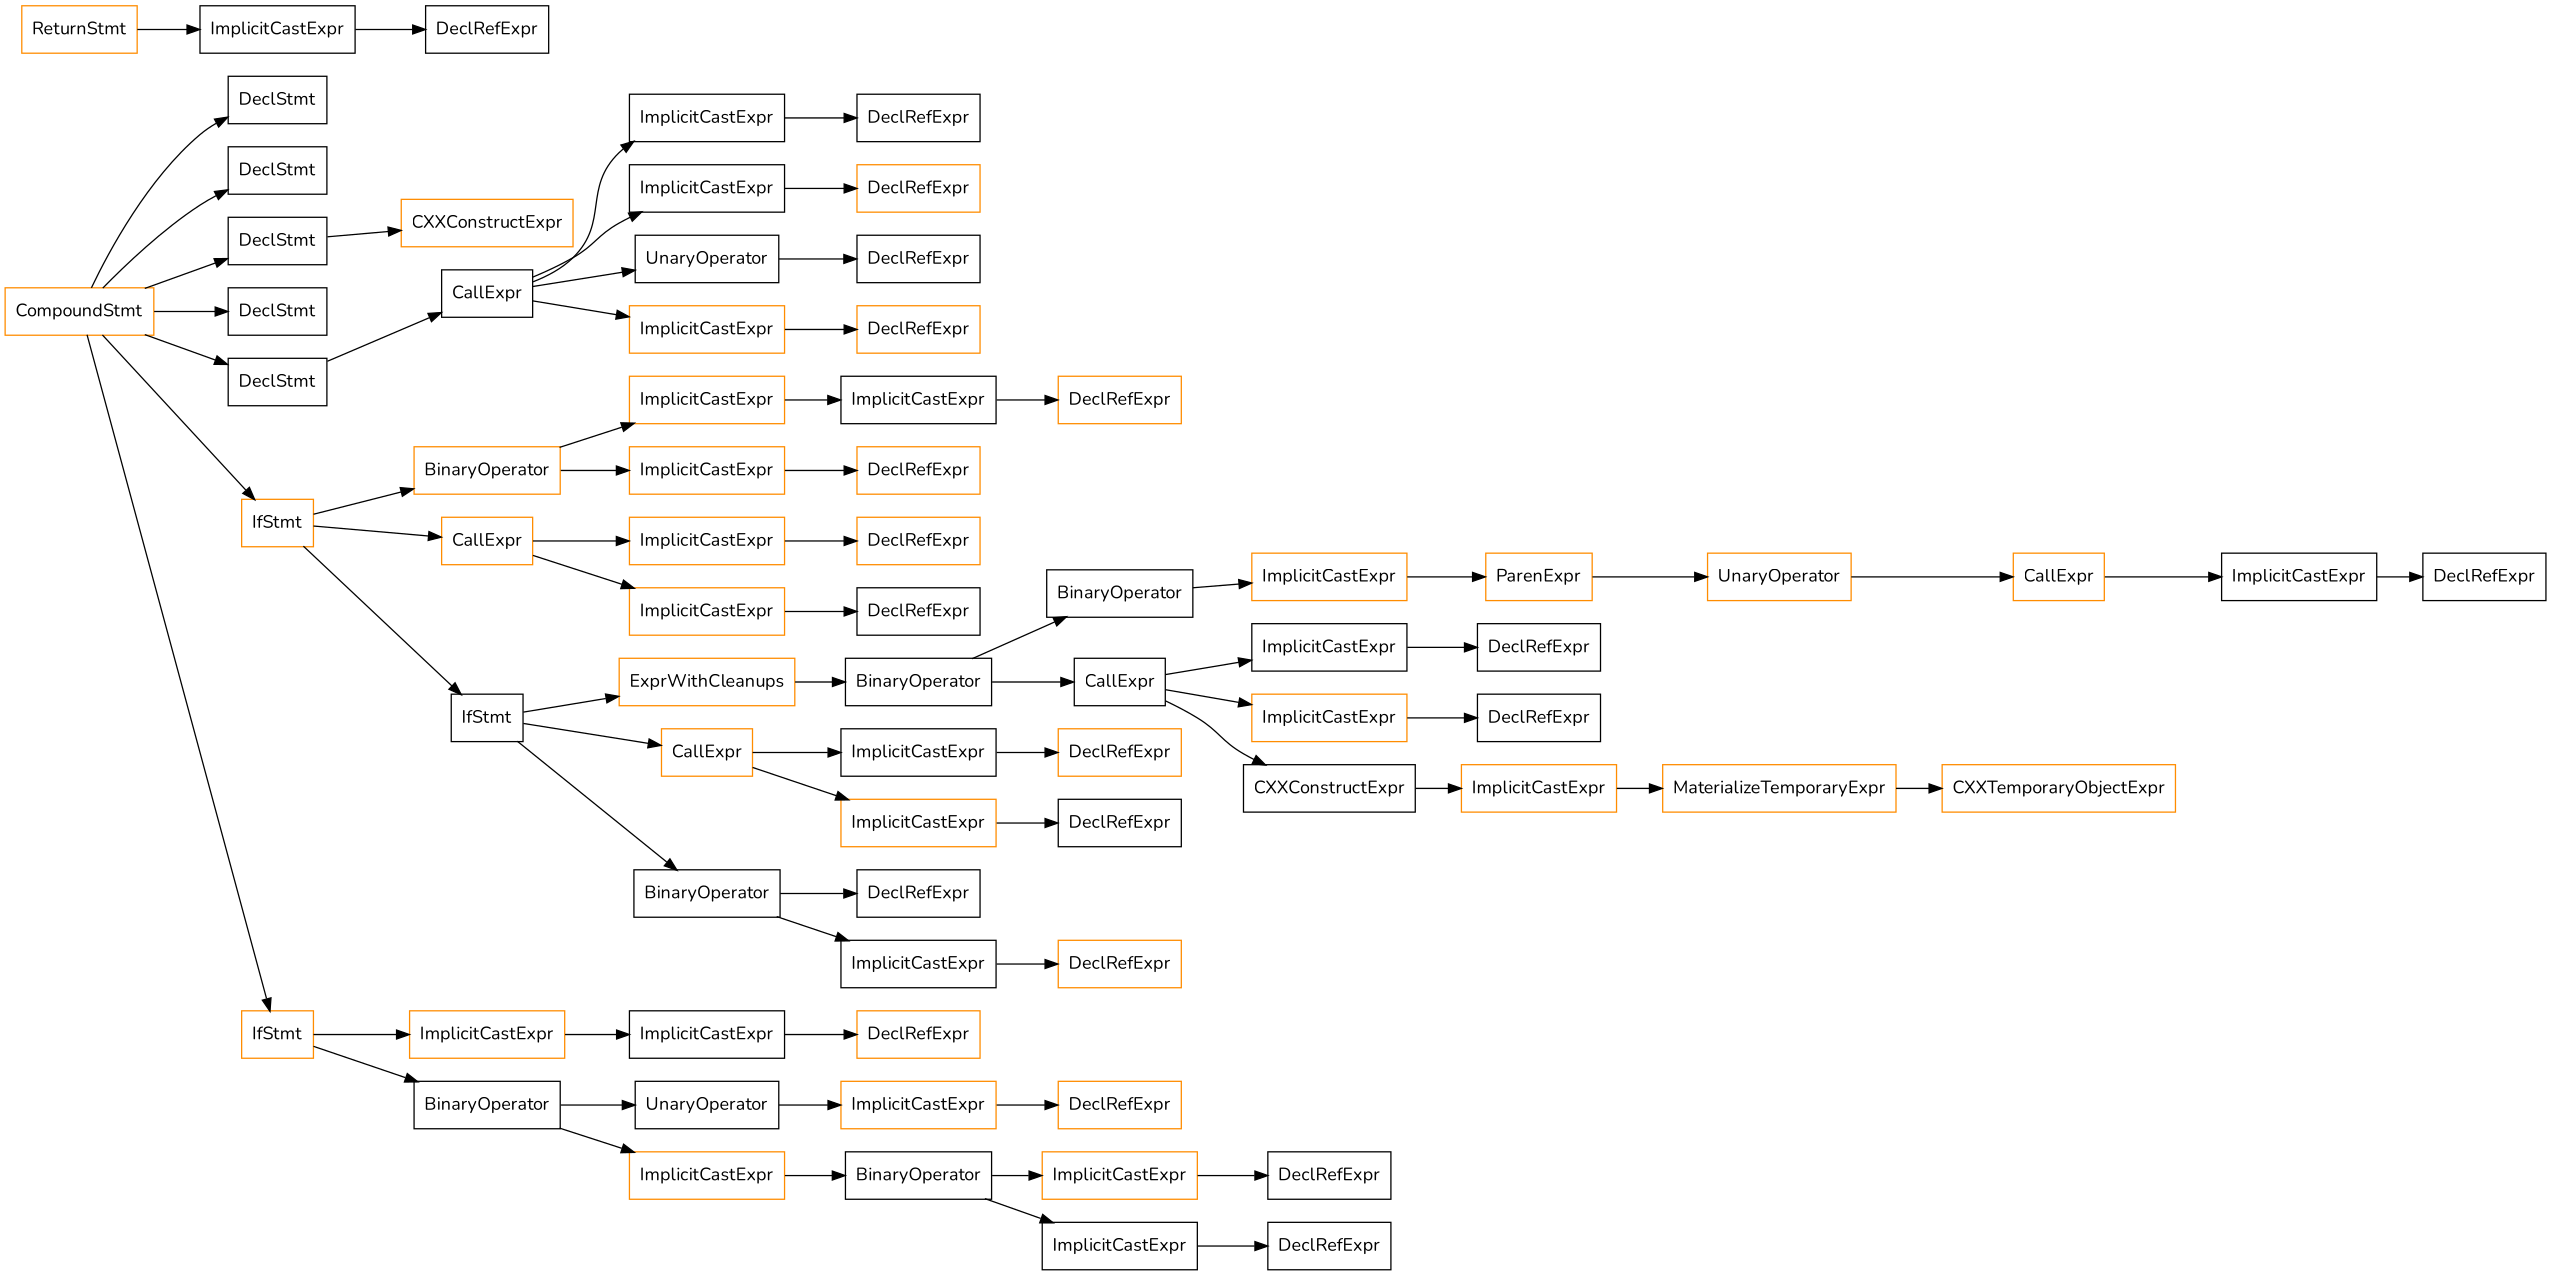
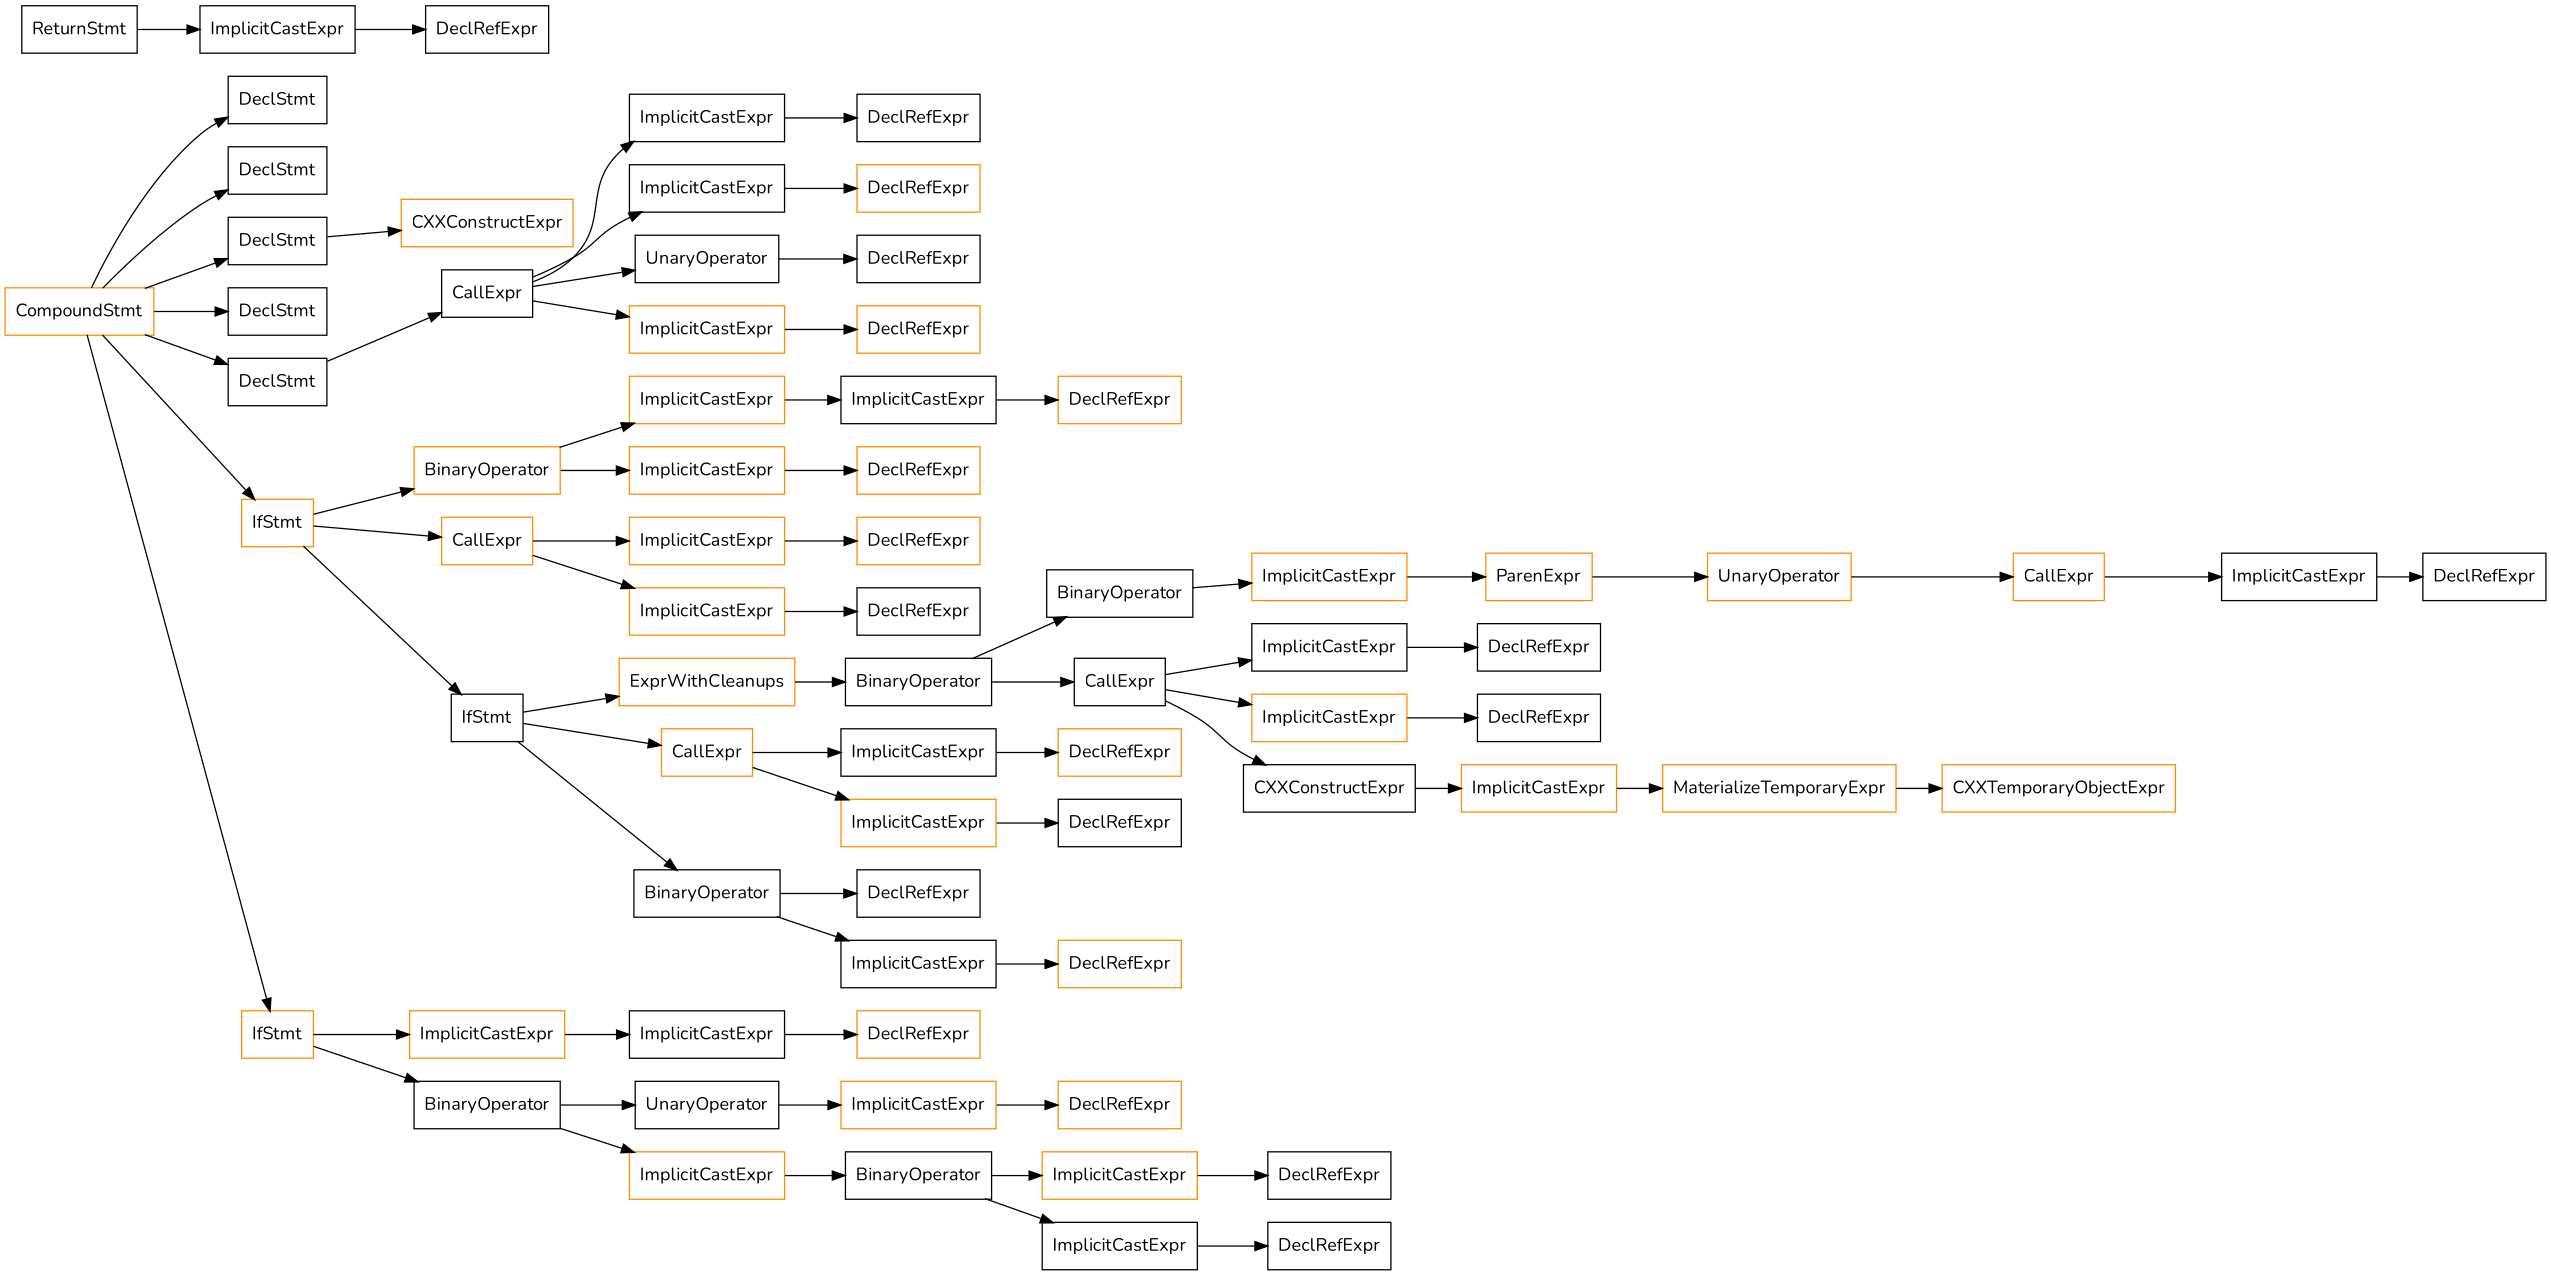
(79, 29) -> (79, 29)
